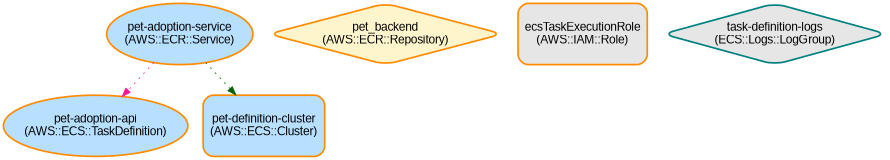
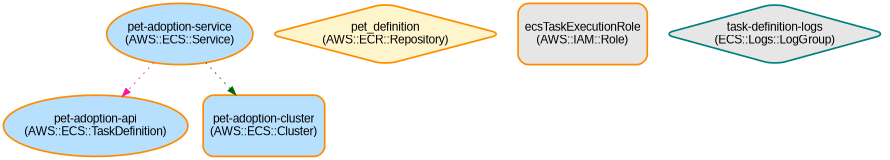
(180, 34) -> (180, 34)
(385, 34) -> (385, 34)
(264, 126) -> (264, 126)
